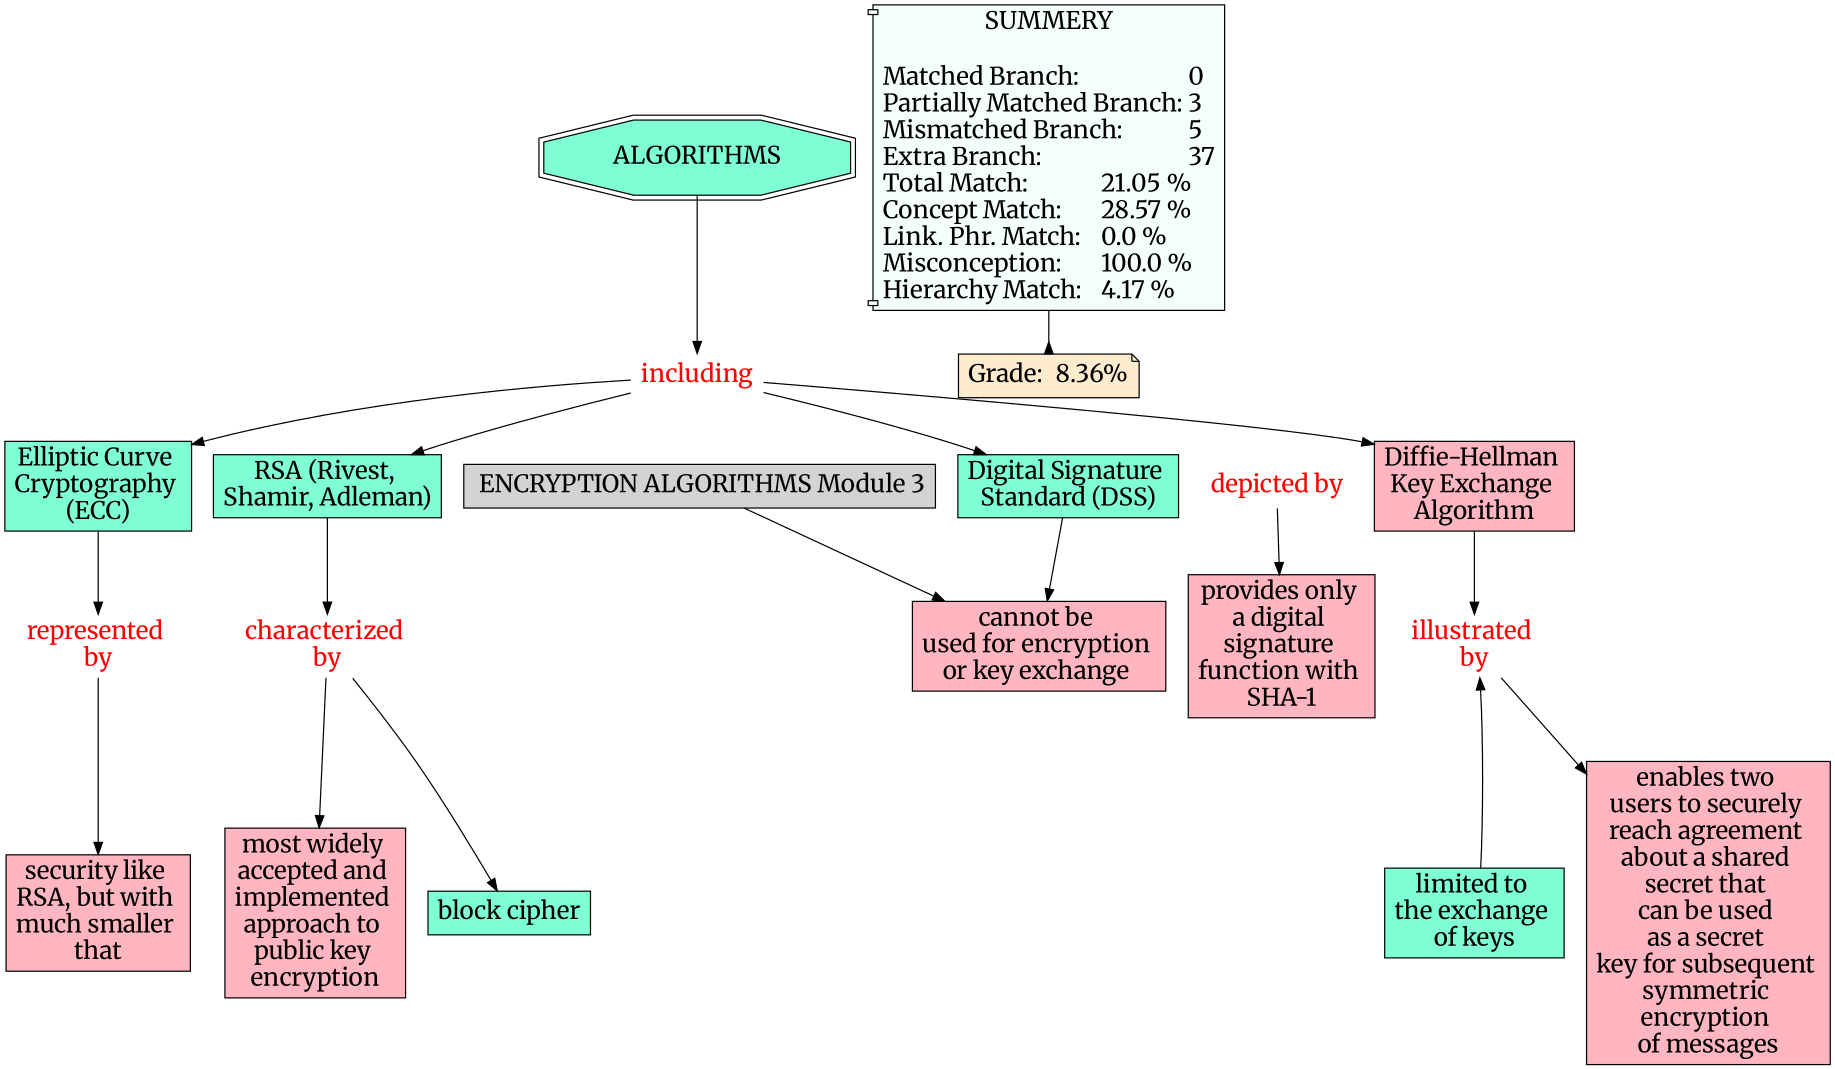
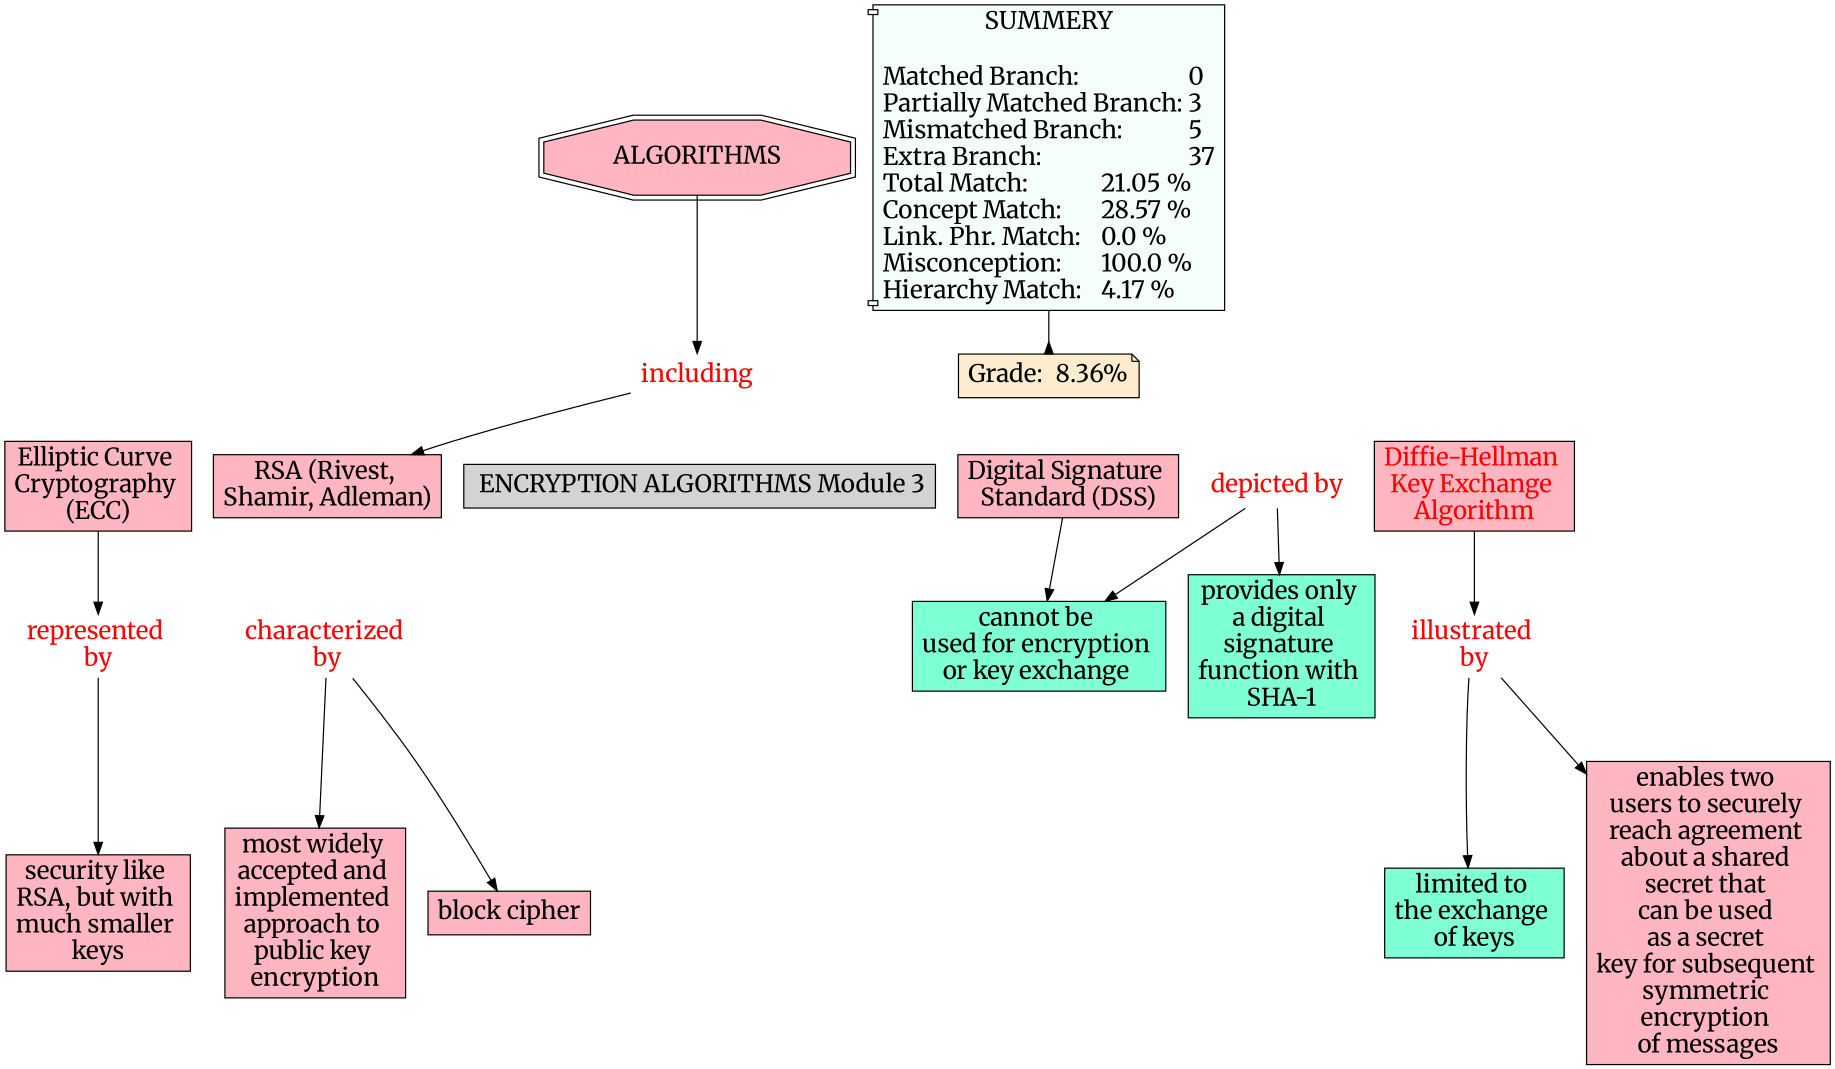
(697, 158) -> (697, 158)
(416, 401) -> none
(1063, 408) -> none
(870, 420) -> none
(98, 486) -> (98, 486)
(327, 486) -> (327, 486)
(1068, 486) -> (1068, 486)
(1474, 486) -> (1474, 486)
(839, 552) -> (1180, 551)
(327, 560) -> none
(1039, 646) -> (1039, 646)
(1282, 646) -> (1282, 646)
(1483, 779) -> (1466, 767)
(98, 913) -> (98, 913)
(509, 913) -> (509, 913)
